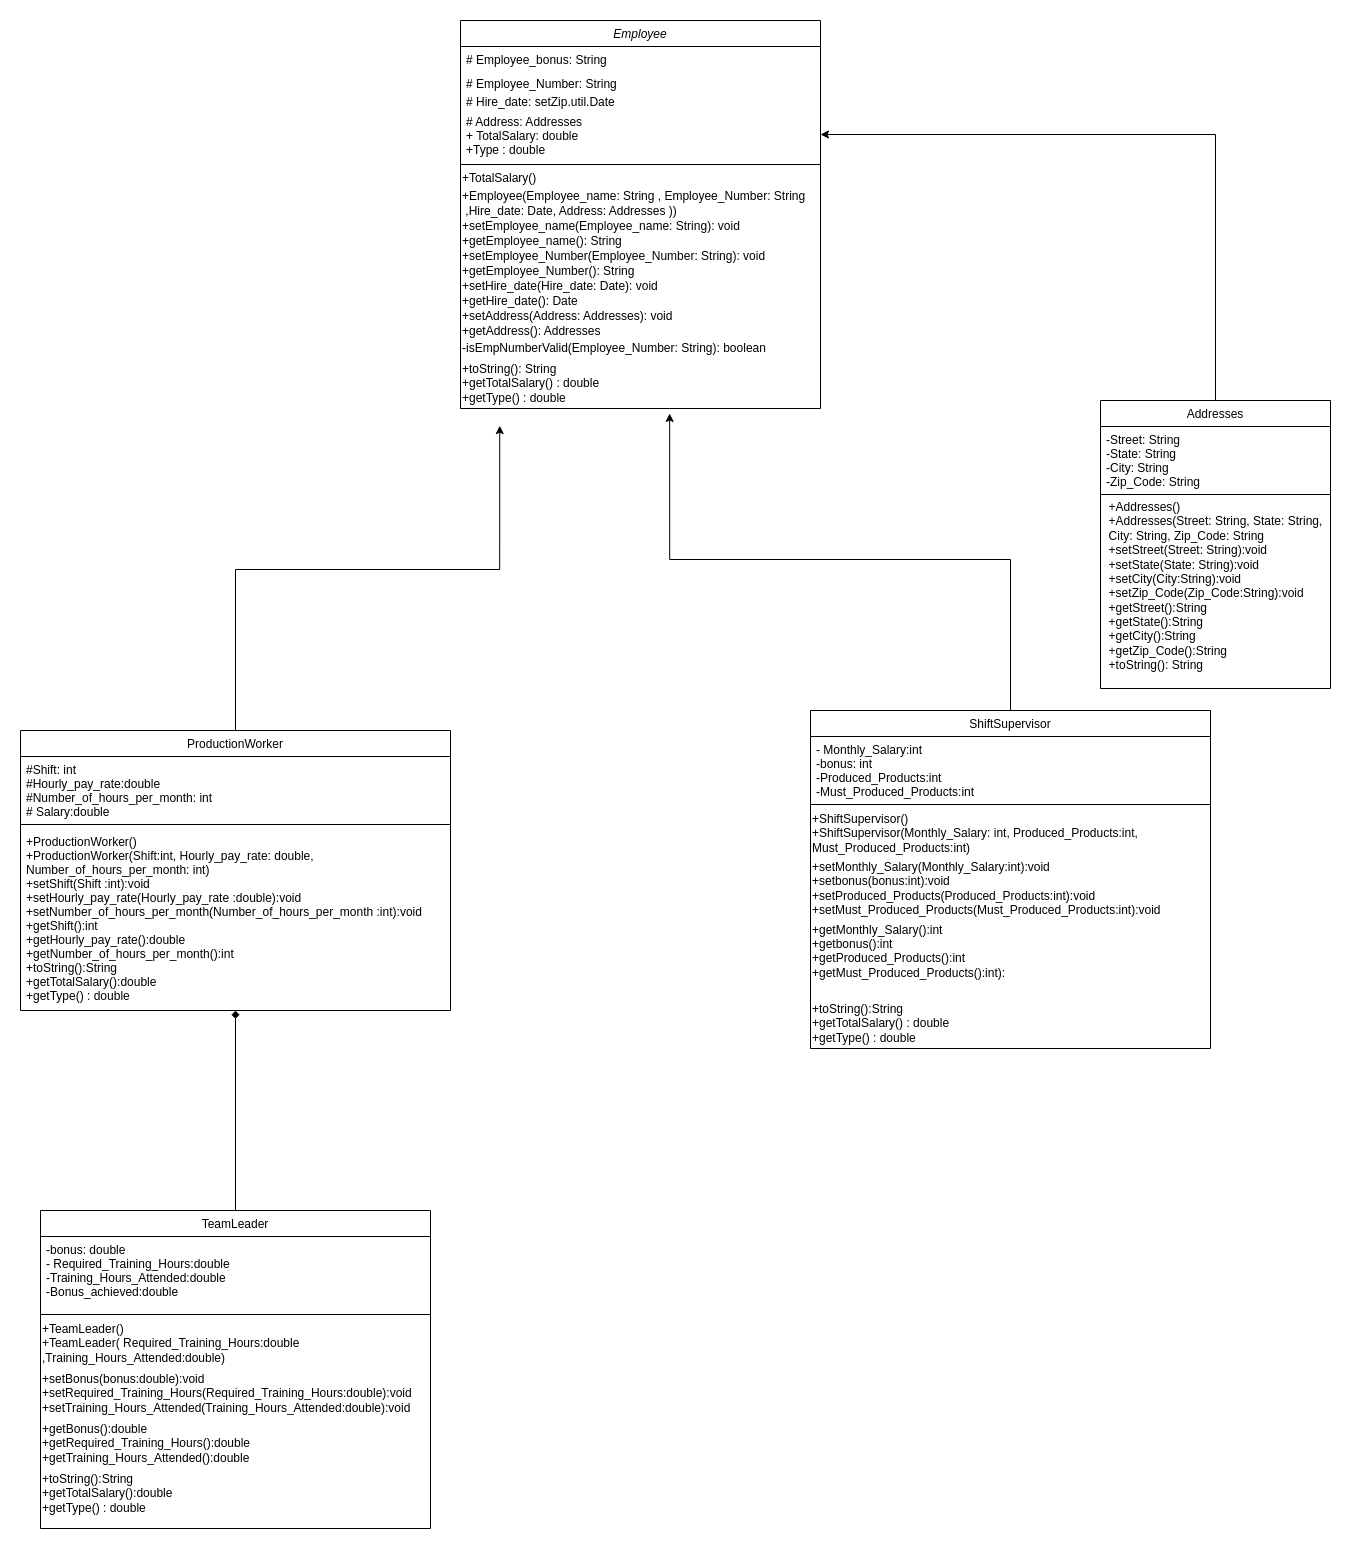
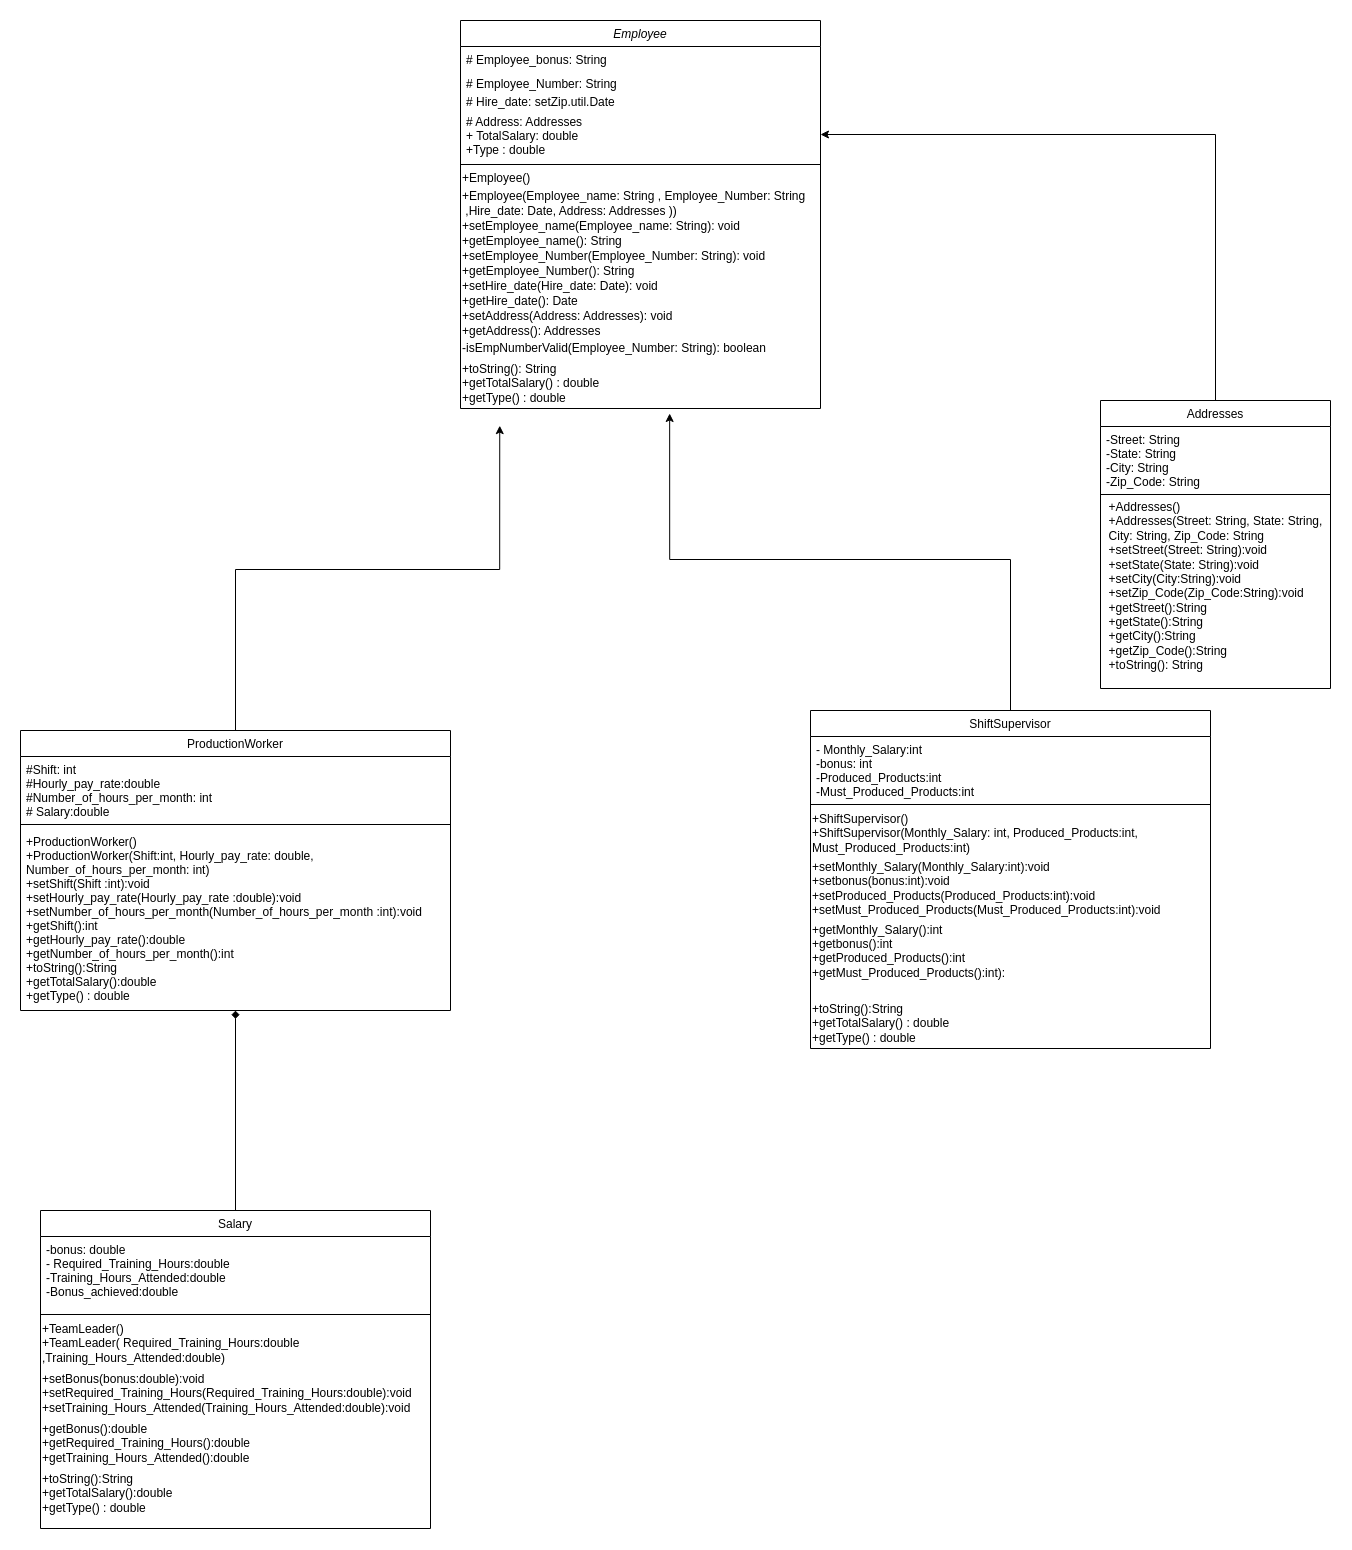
(506, 179) -> (498, 179)
(235, 1224) -> (235, 1224)
